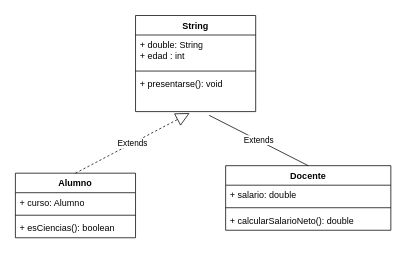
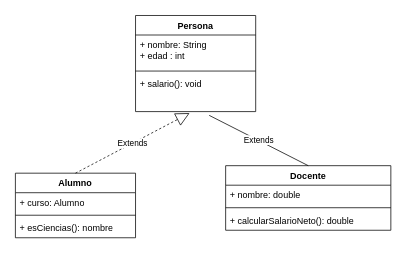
(195, 26) -> (195, 26)
(174, 51) -> (176, 51)
(188, 85) -> (176, 85)
(266, 196) -> (266, 196)
(71, 229) -> (69, 229)
